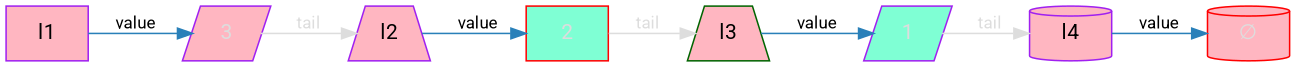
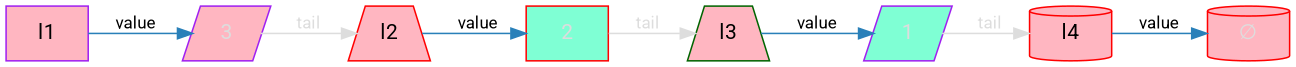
(389, 33) -> (389, 33)
(1071, 33) -> (1071, 33)
